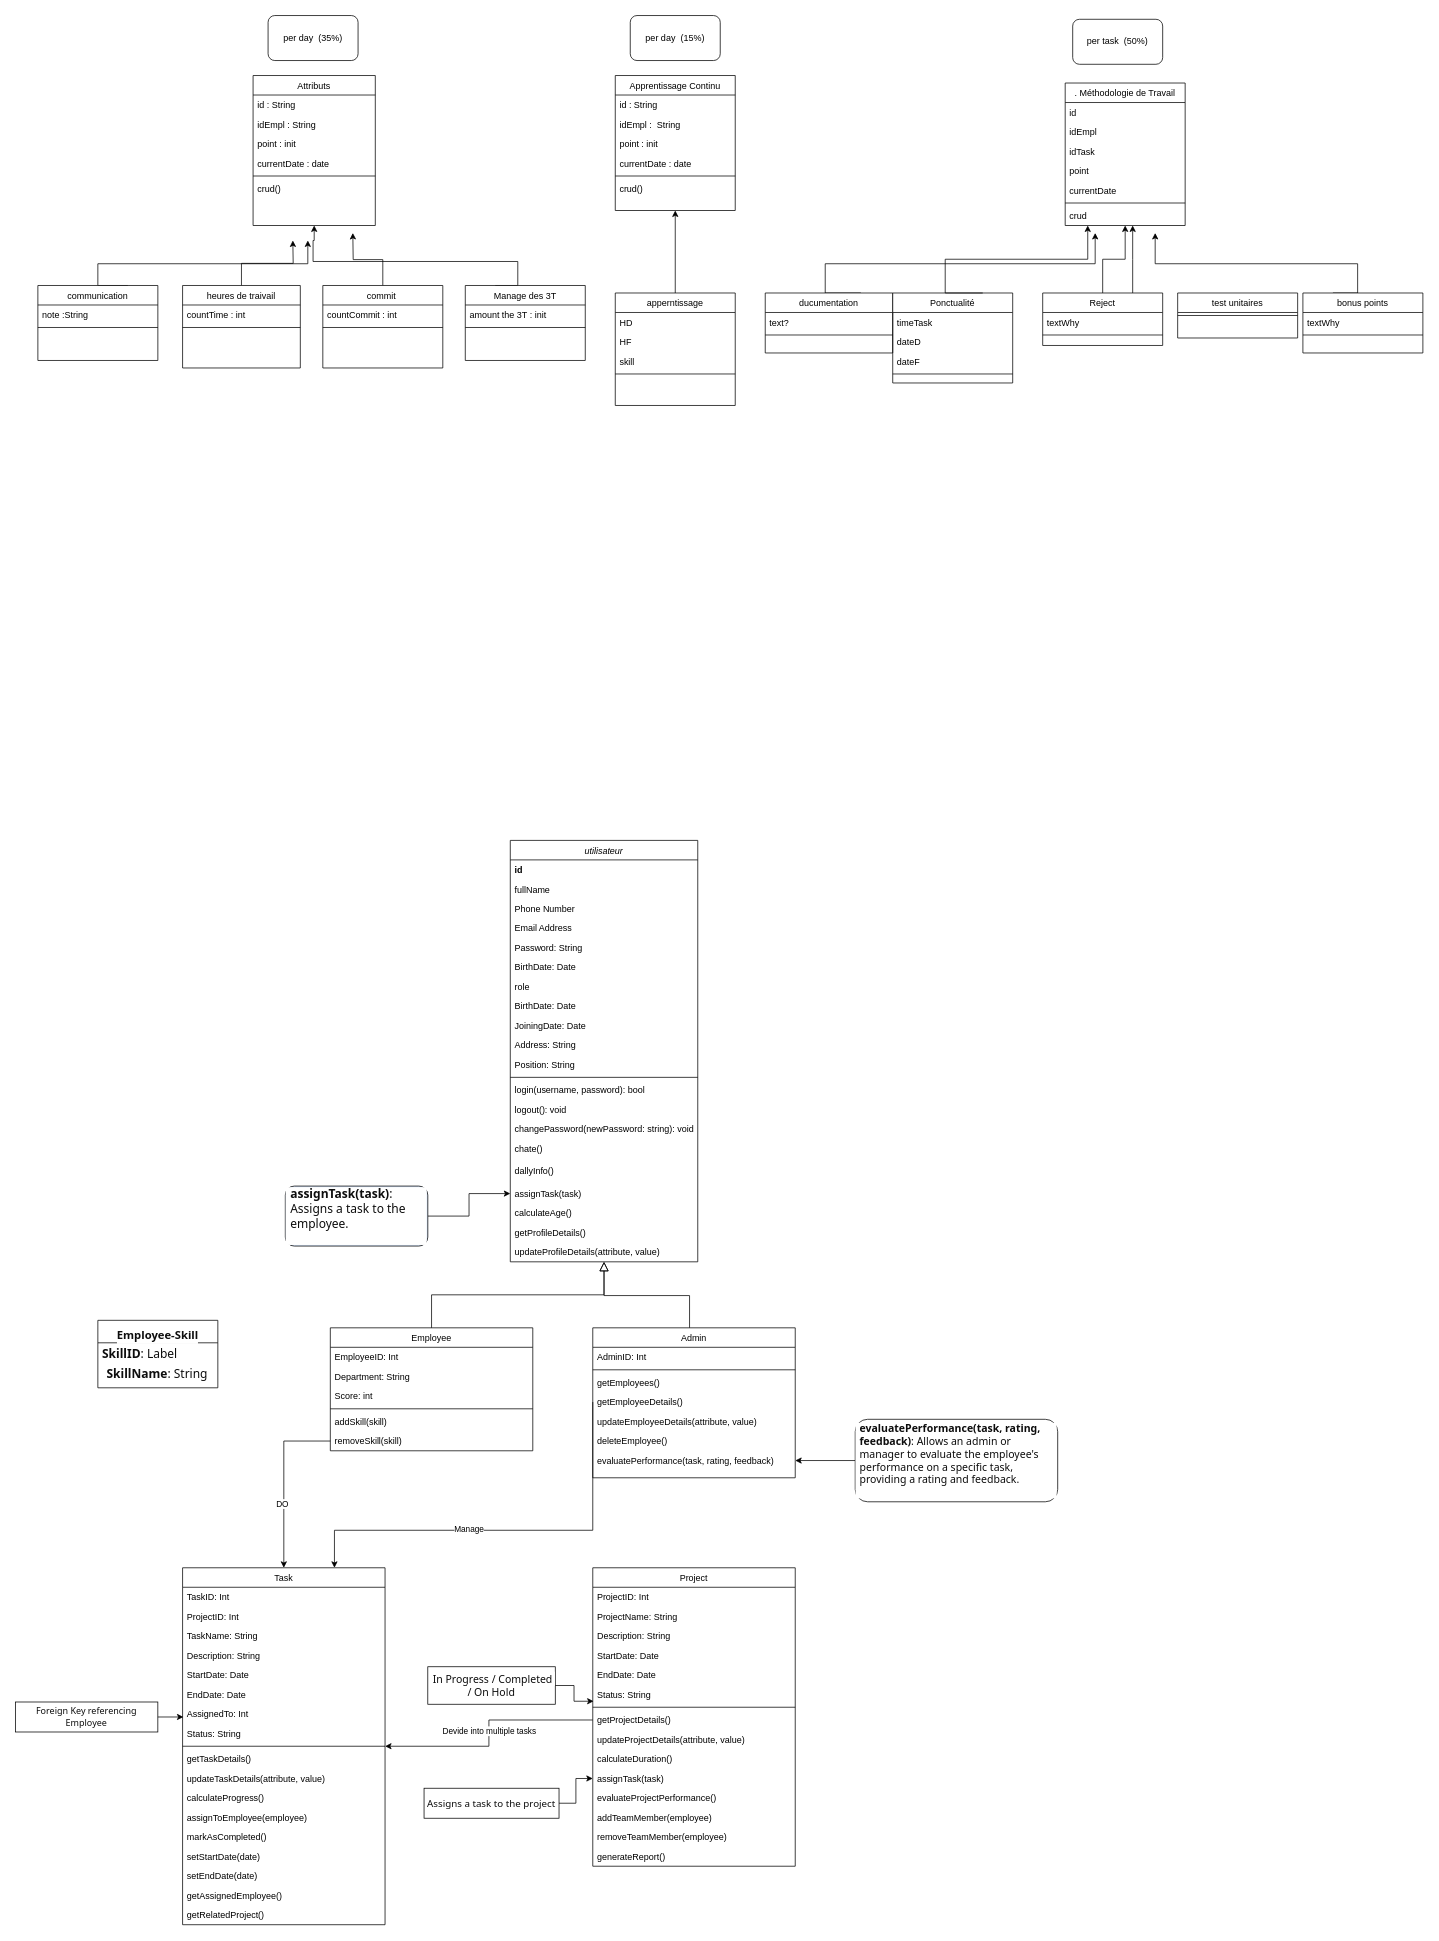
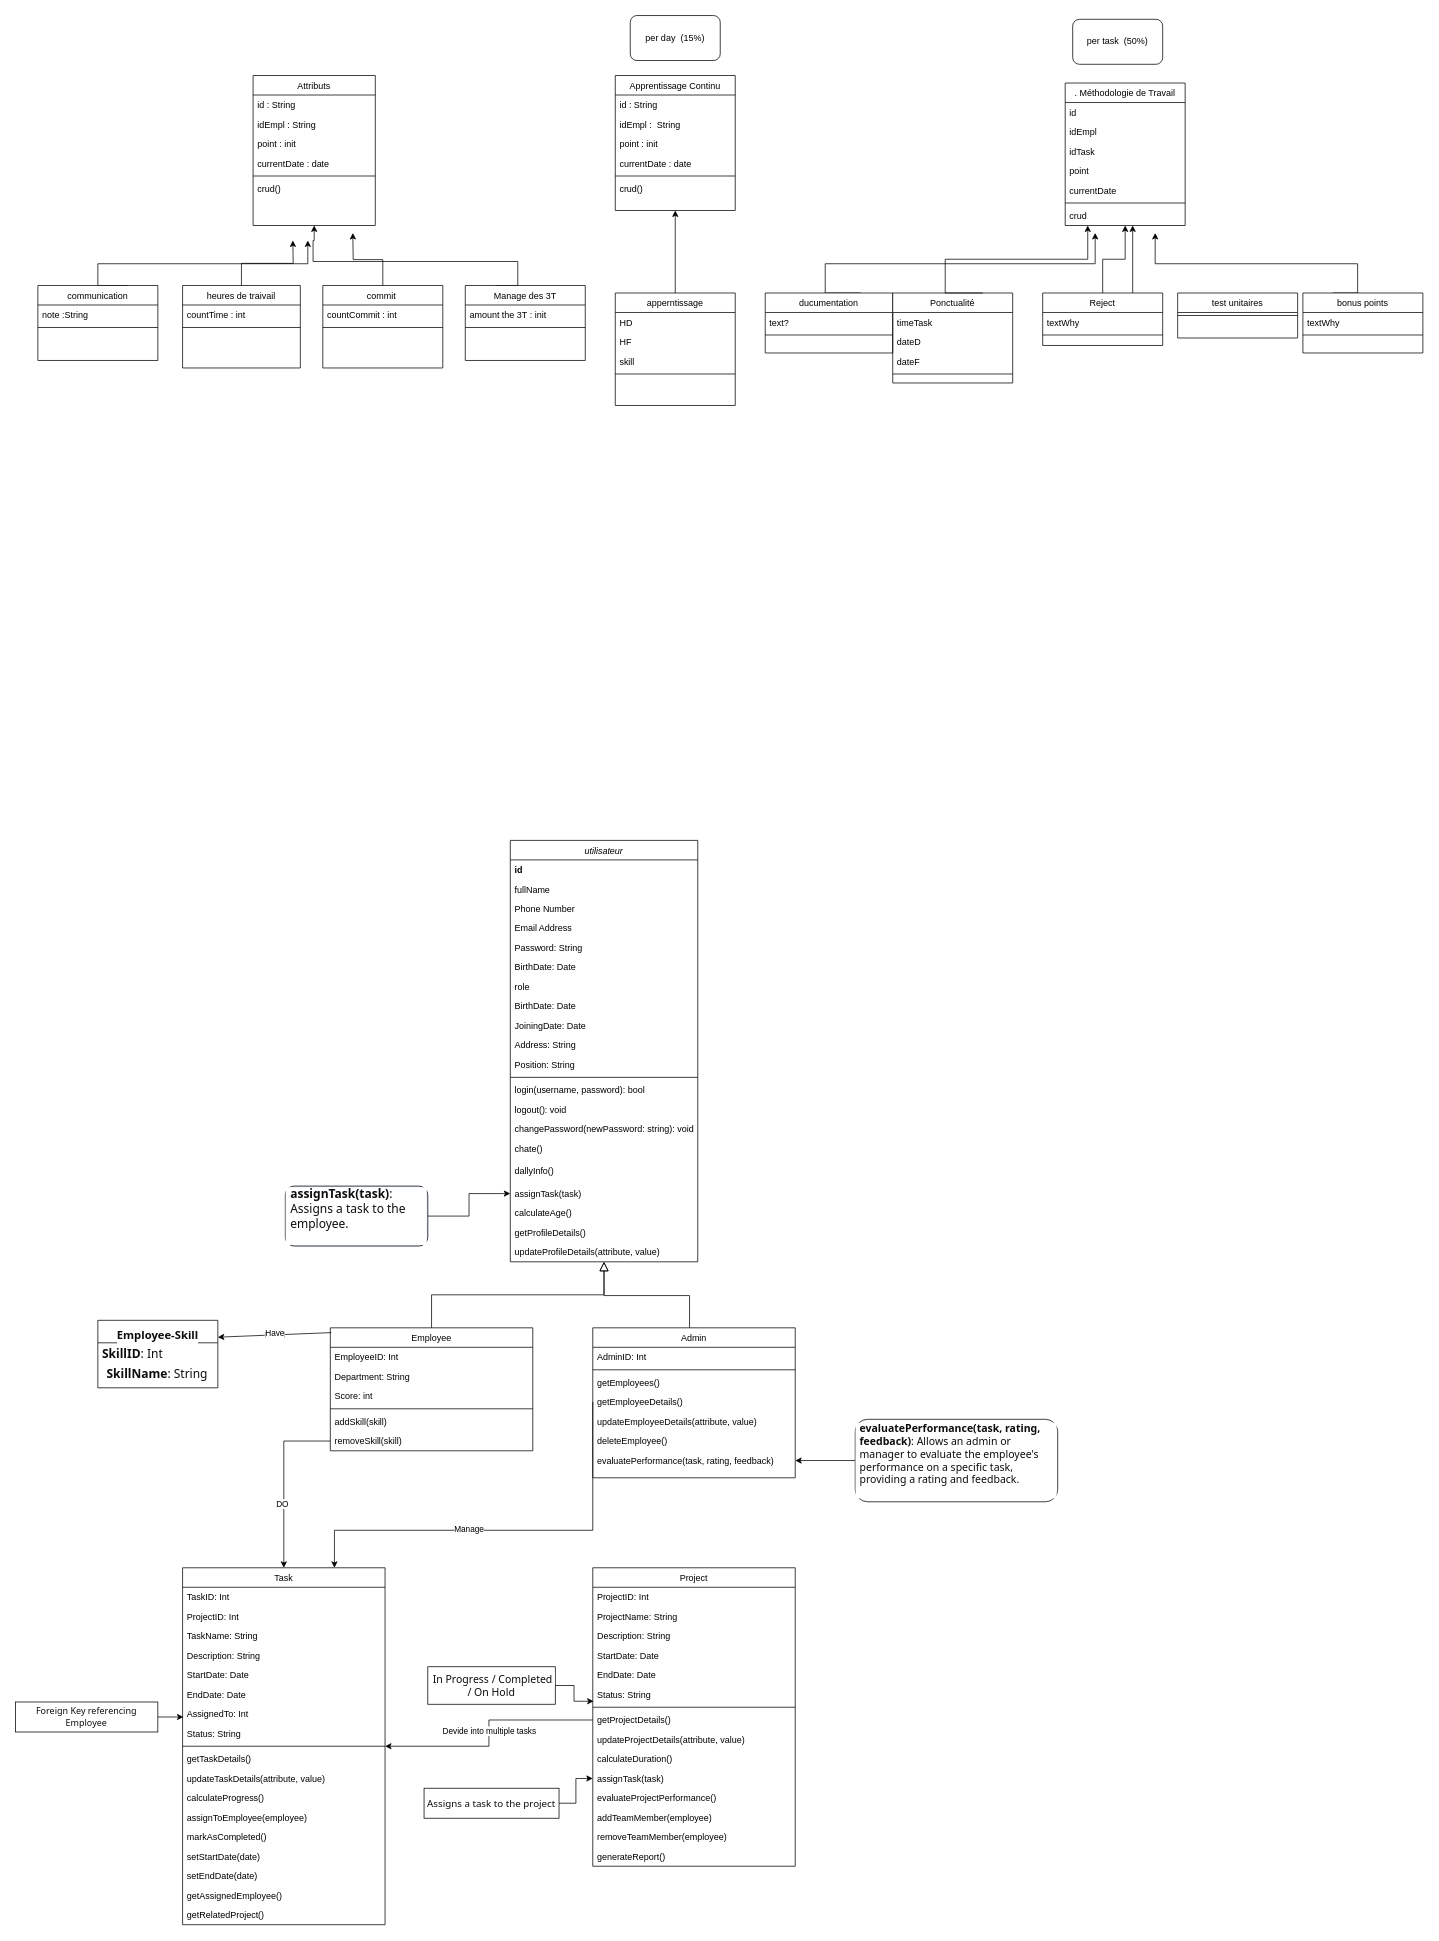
(313, 38) -> none
none -> (277, 1335)
(131, 1354) -> (127, 1354)
